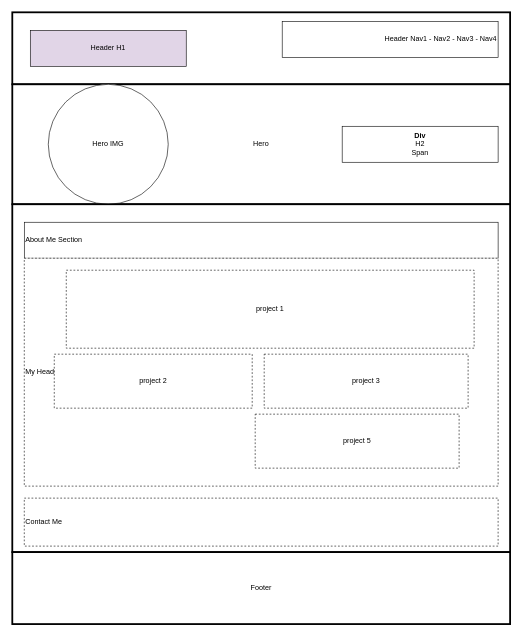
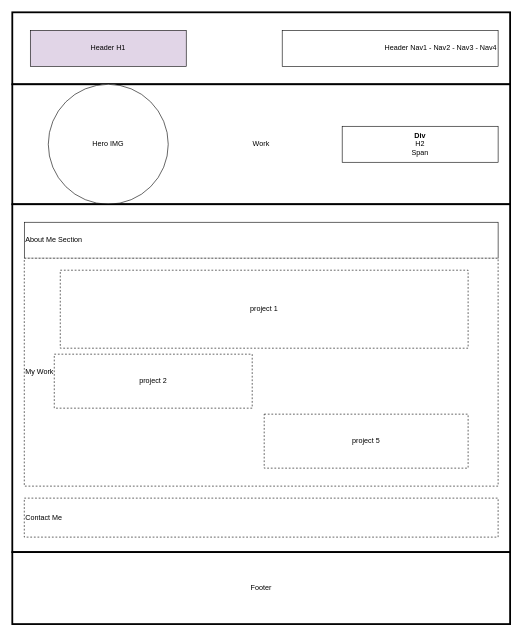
(390, 39) -> (390, 48)
(261, 144) -> (261, 144)
(270, 309) -> (264, 309)
(43, 372) -> (39, 372)
(366, 381) -> none
(357, 441) -> (366, 441)
(261, 522) -> (261, 518)
